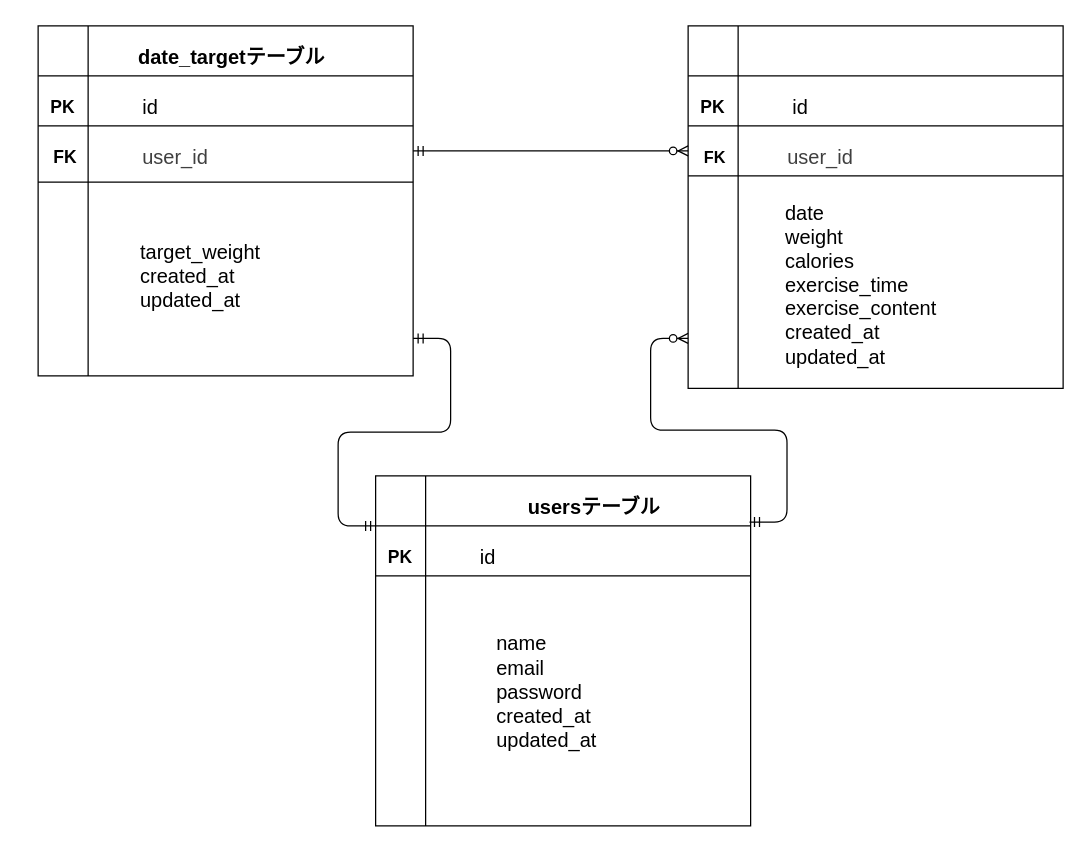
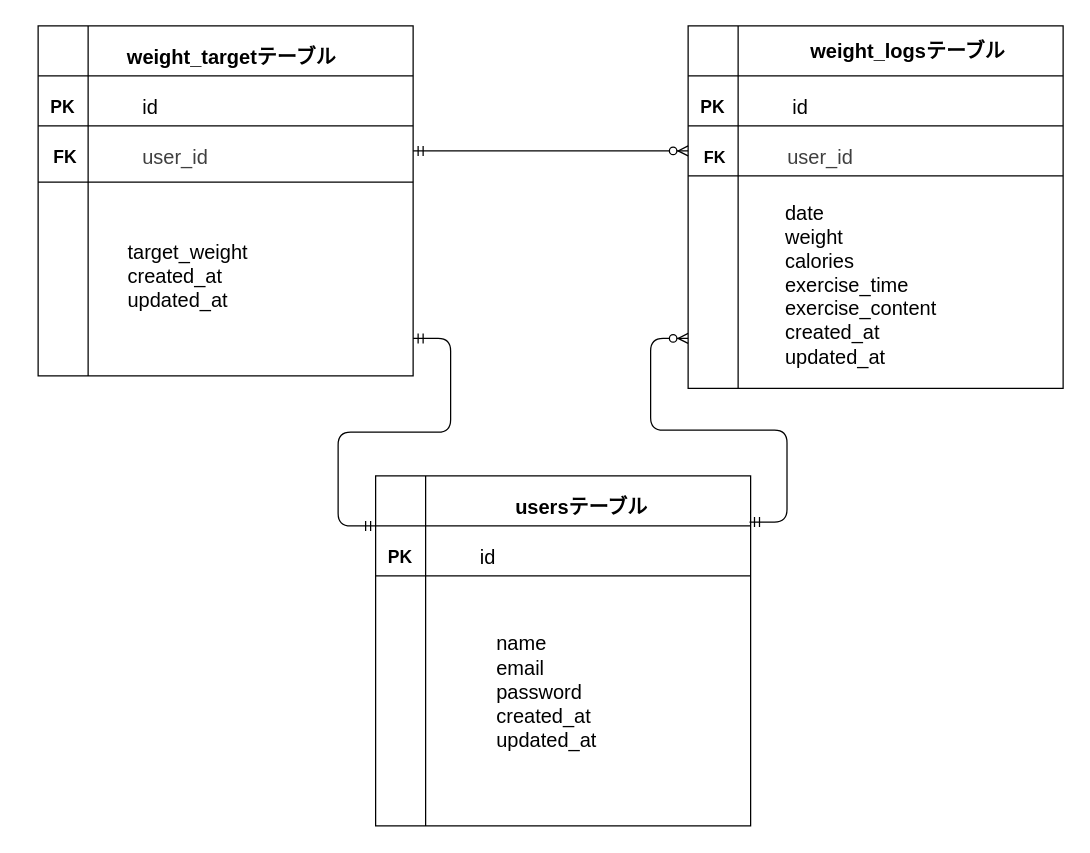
none -> (908, 51)
(232, 57) -> (232, 57)
(251, 276) -> (238, 276)
(594, 507) -> (582, 507)
